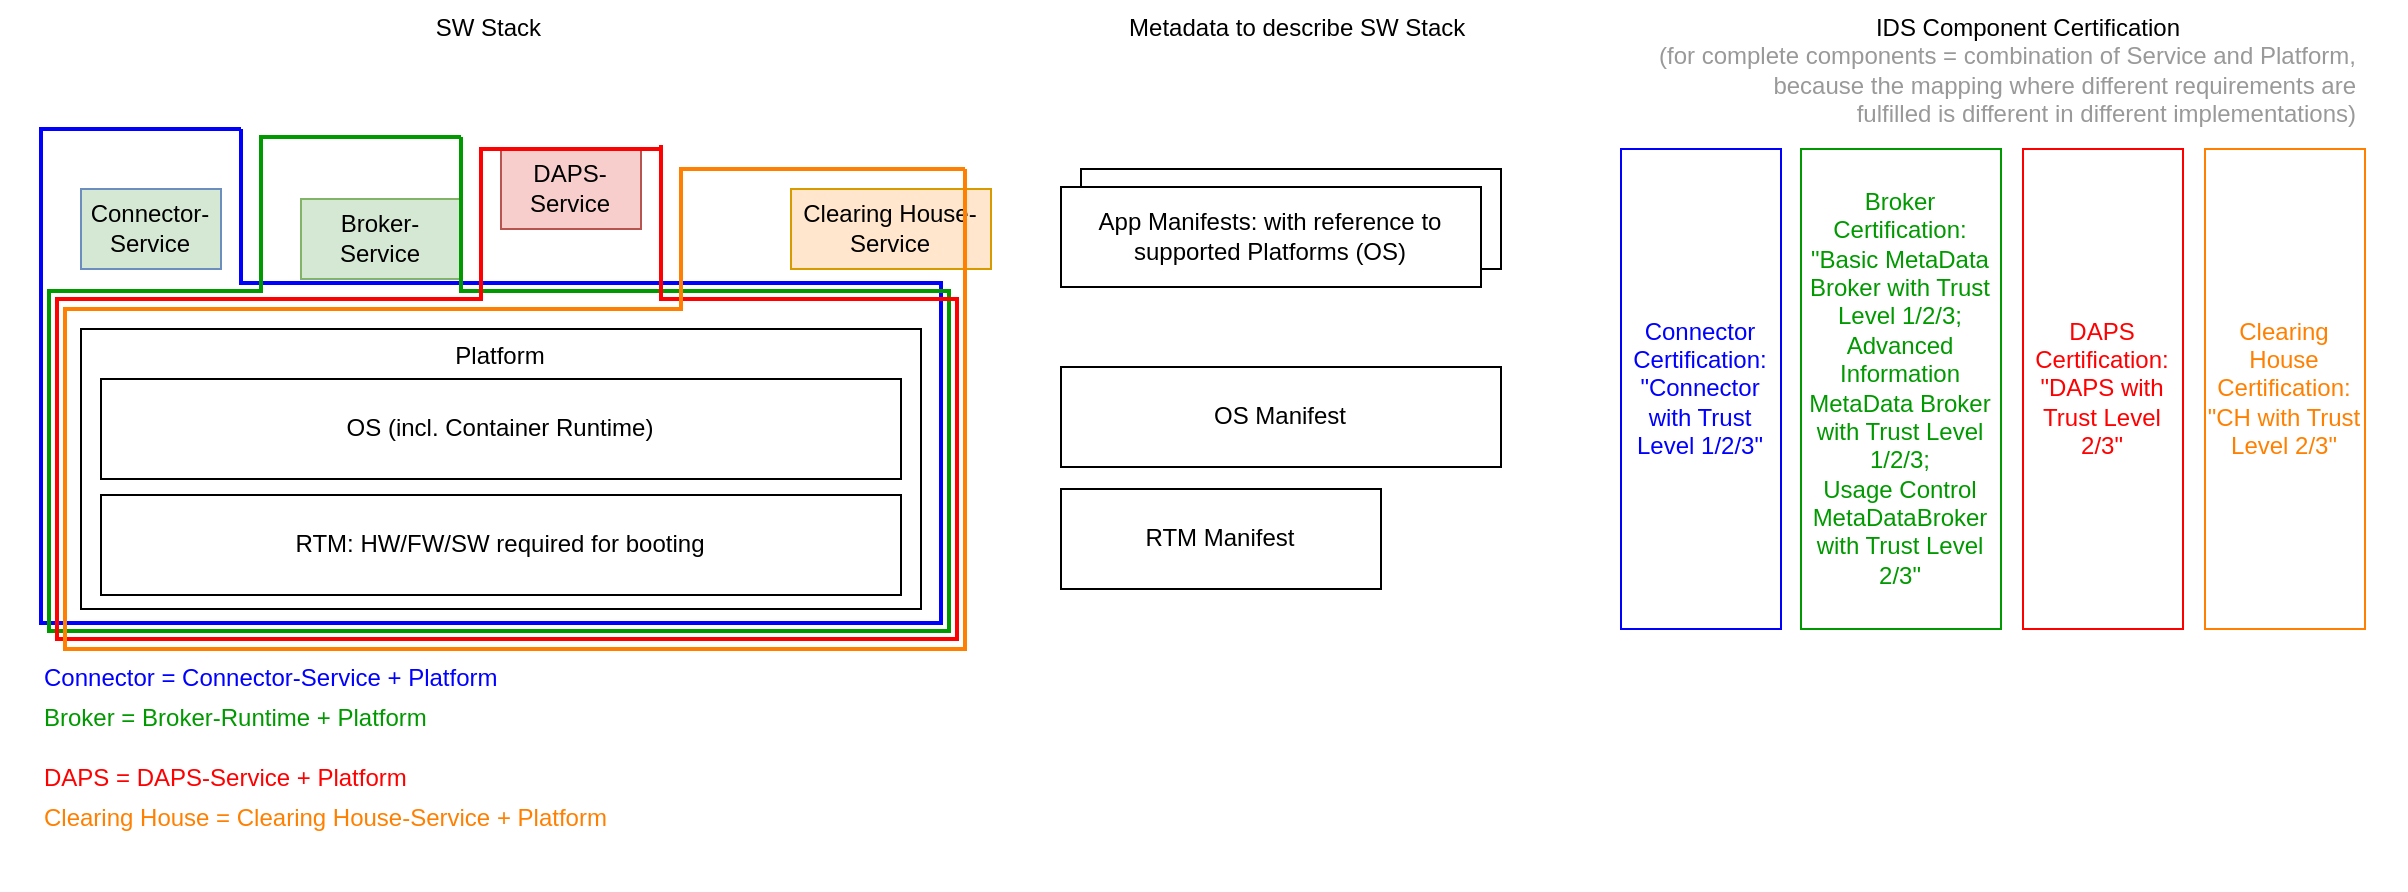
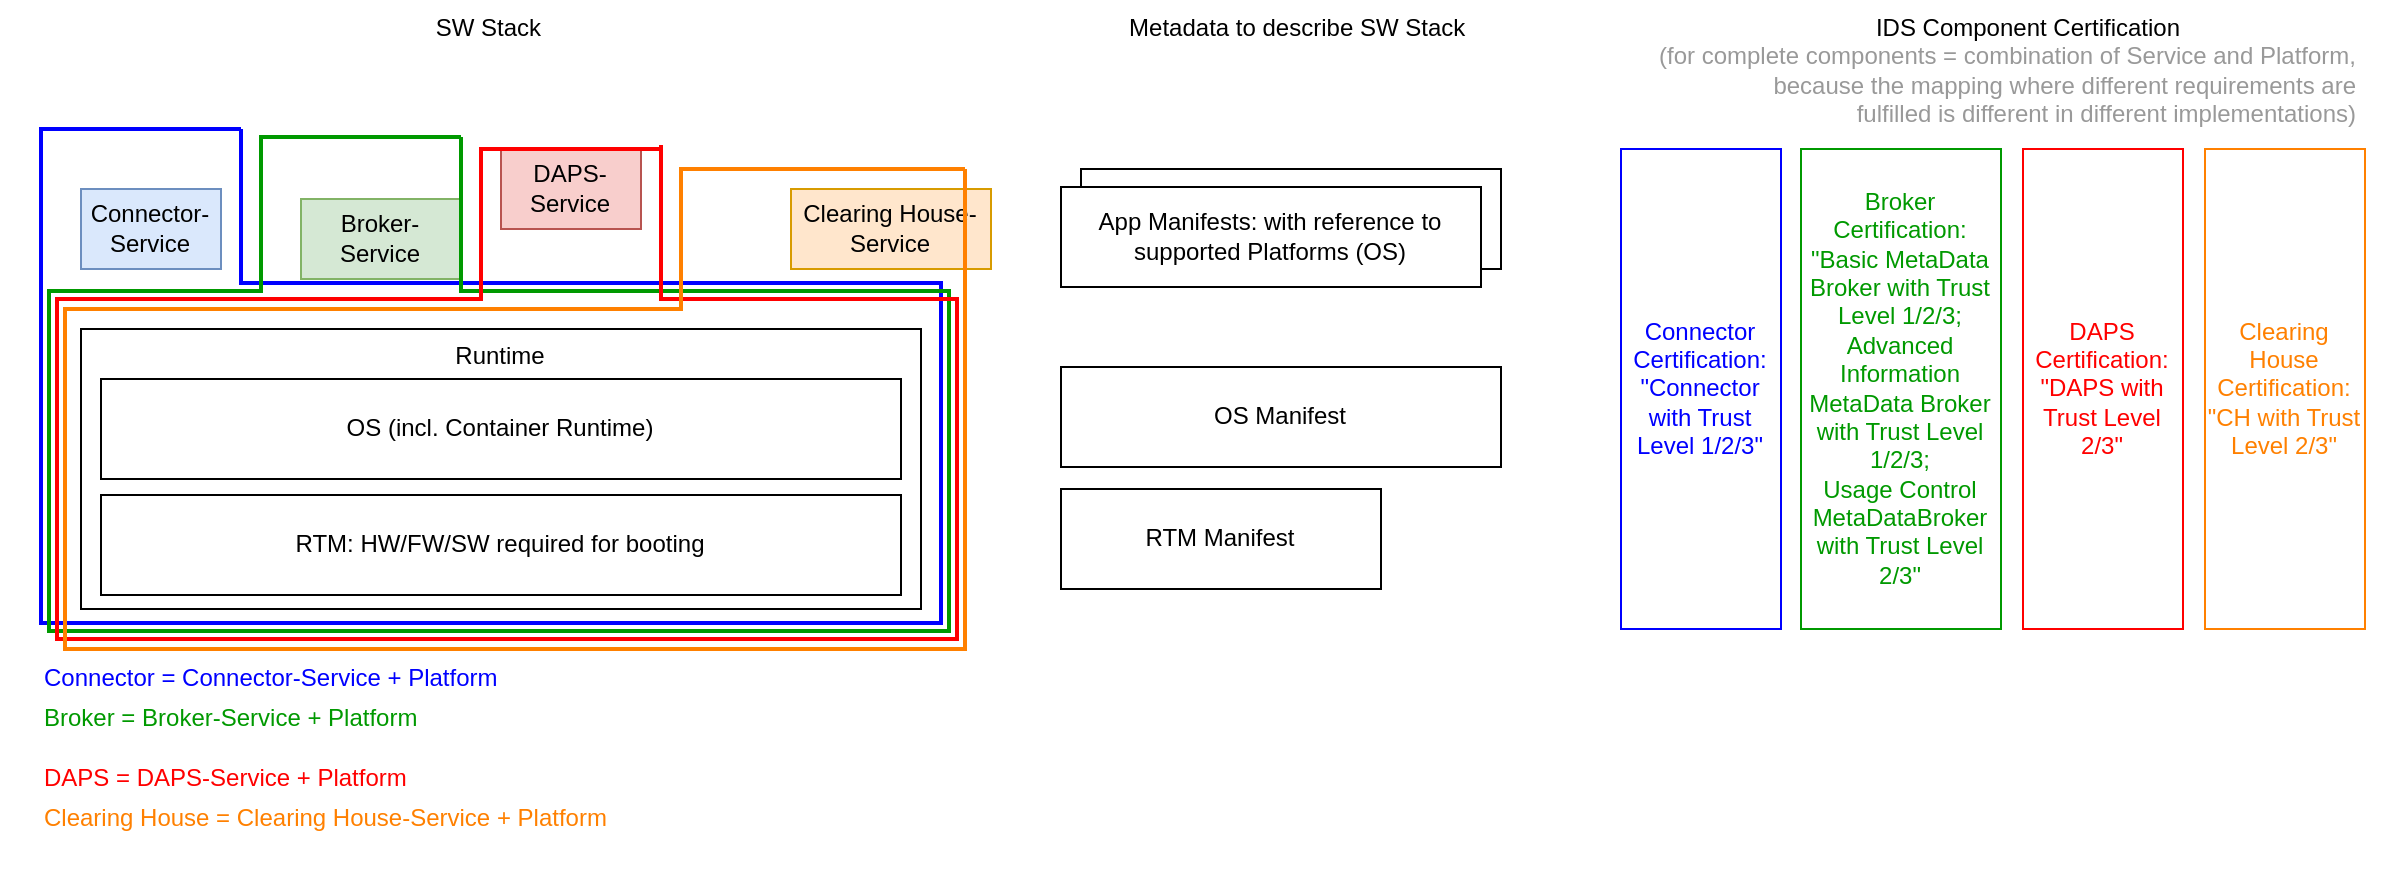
(151, 229) -> (151, 229)
(501, 357) -> (501, 357)
(255, 719) -> (255, 719)
